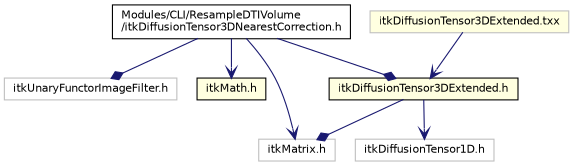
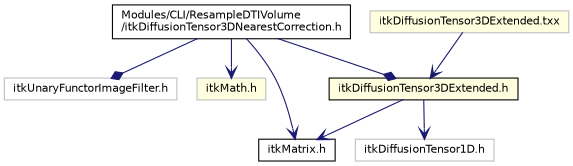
(231, 89) -> (231, 89)
(365, 117) -> (365, 117)
(297, 150) -> (297, 150)
